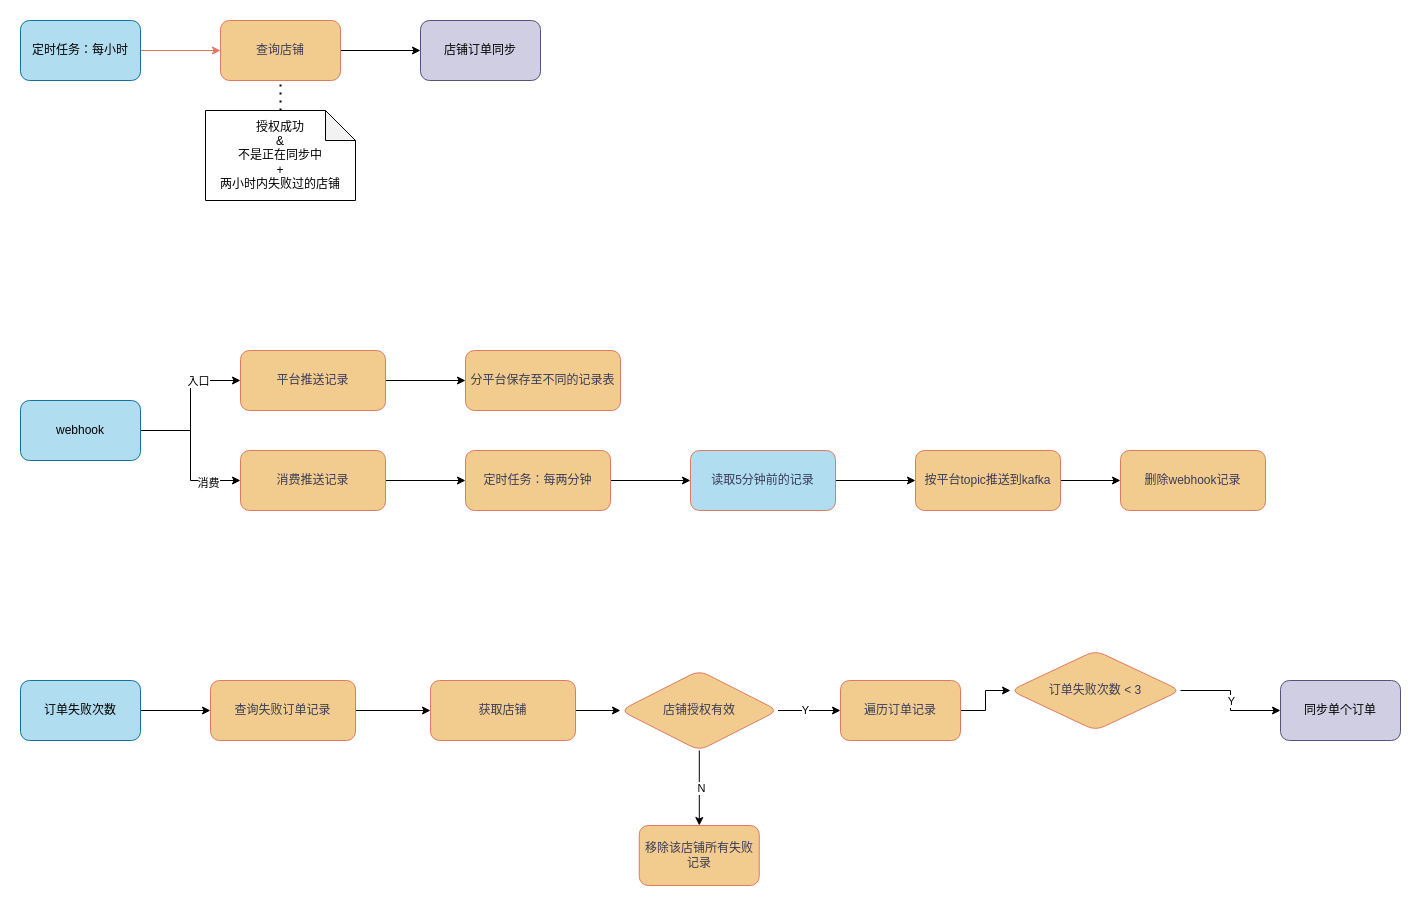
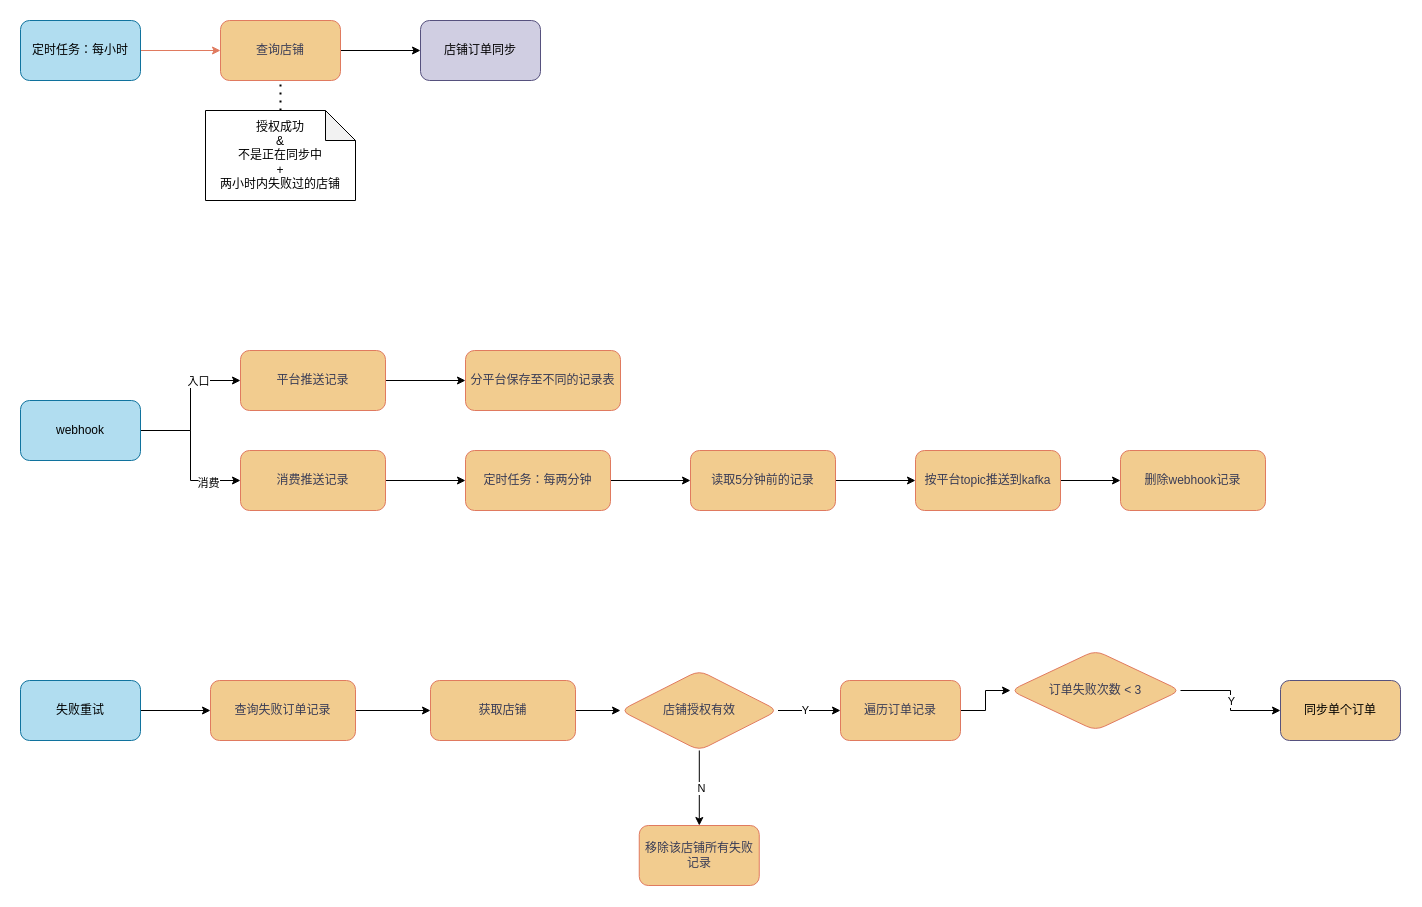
(763, 481) -> (763, 481)
(81, 711) -> (81, 711)
(1341, 711) -> (1341, 711)
